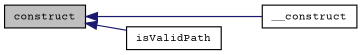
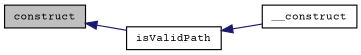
(180, 17) -> (247, 26)
